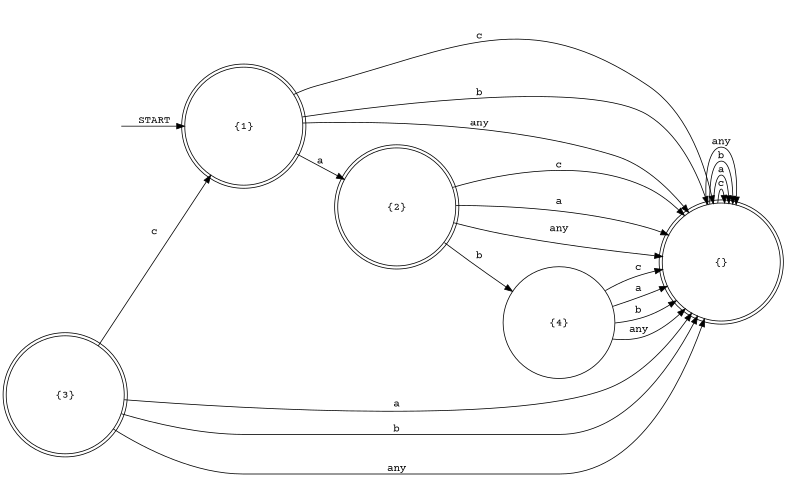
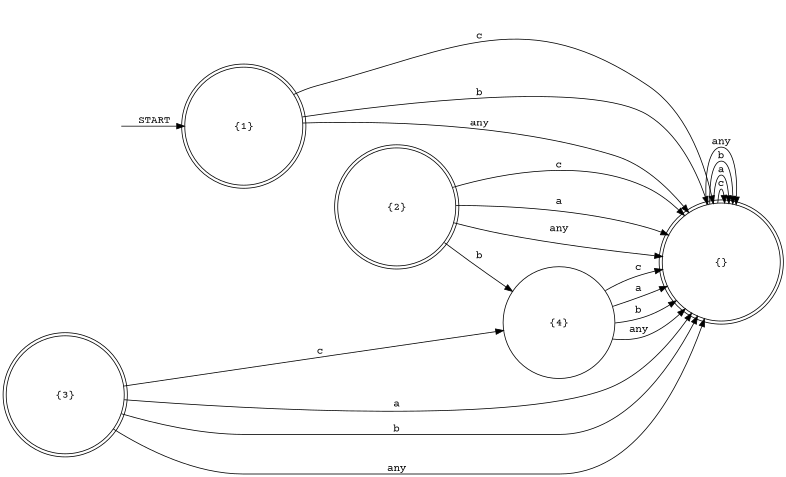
(317, 165) -> none
(152, 264) -> (310, 359)
